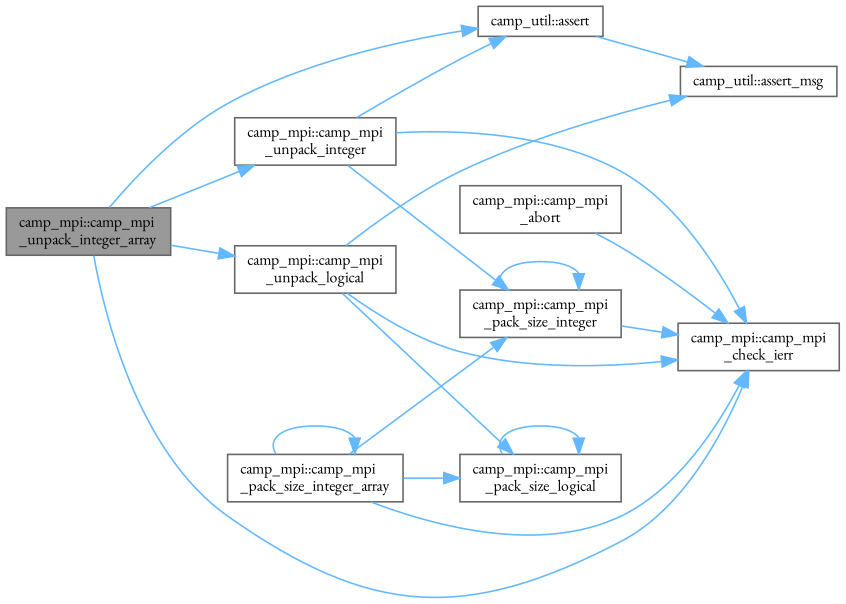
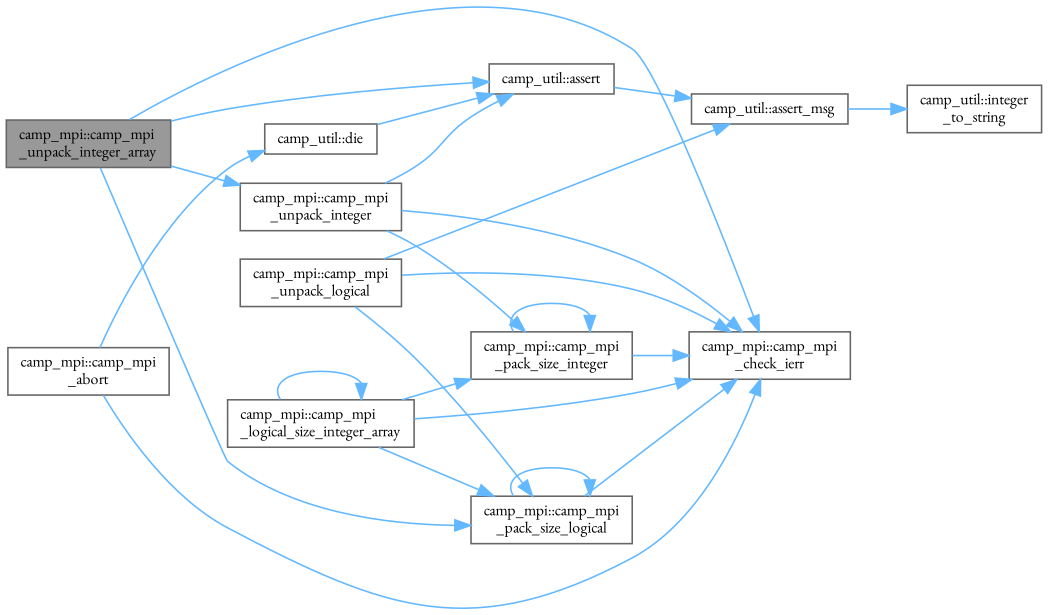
none -> (974, 109)
none -> (321, 139)
(195, 249) -> (211, 425)
none -> (654, 443)
(315, 478) -> (321, 424)
